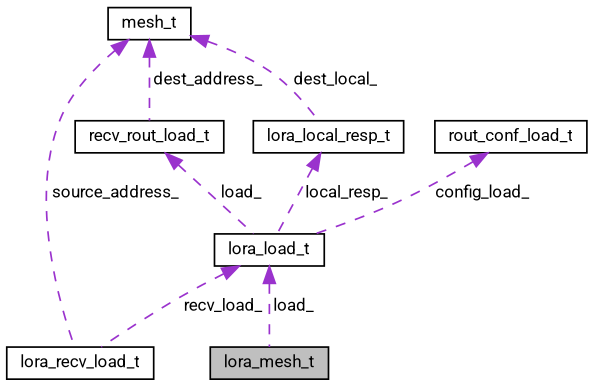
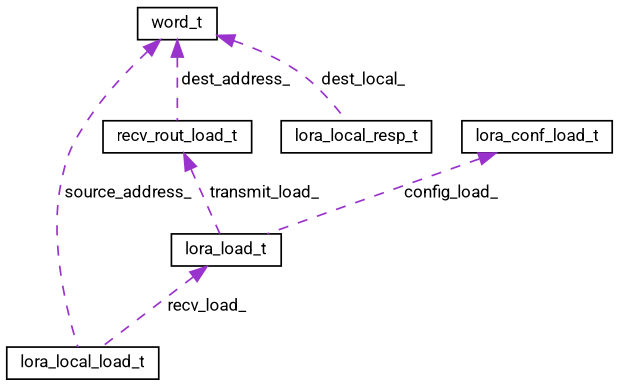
(149, 24) -> (177, 24)
(511, 137) -> (537, 137)
(240, 193) -> (263, 193)
(295, 201) -> none
(80, 363) -> (83, 363)
(269, 363) -> none
